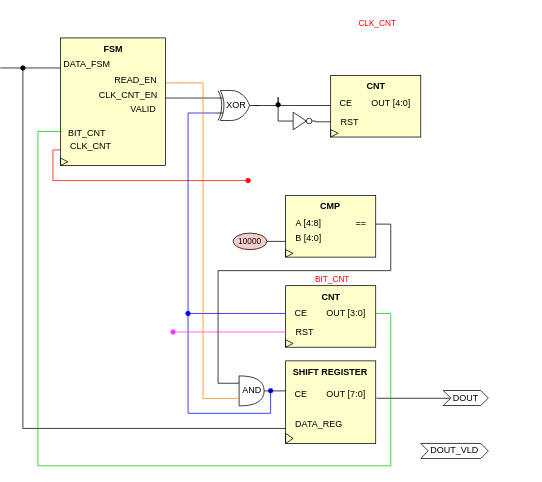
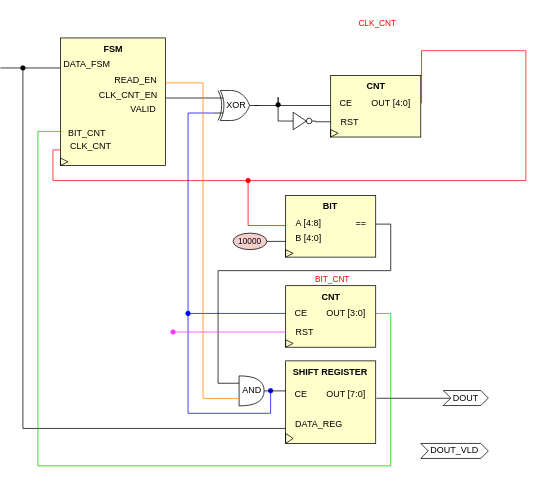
none -> (489, 180)
(330, 207) -> (330, 207)
